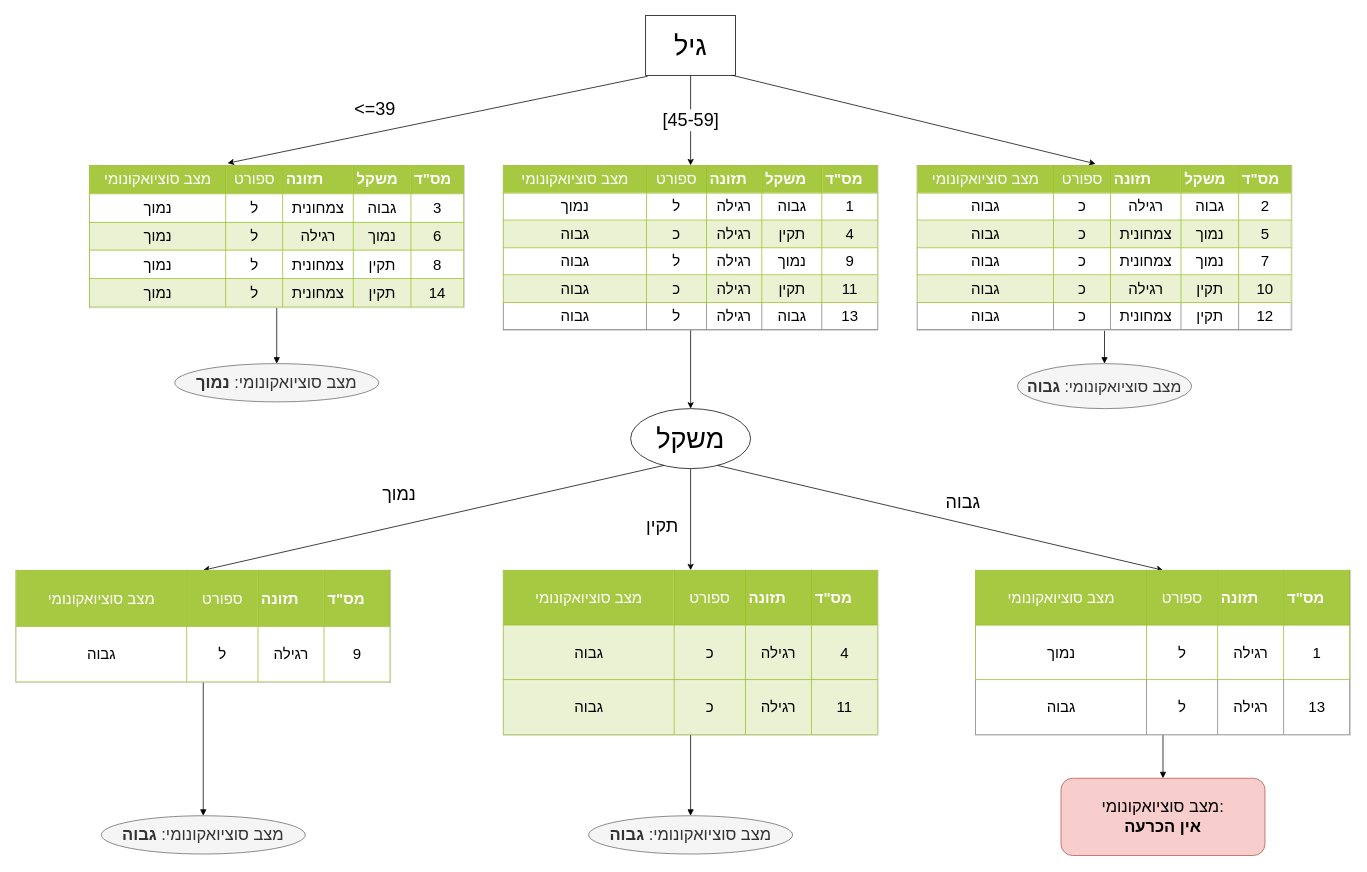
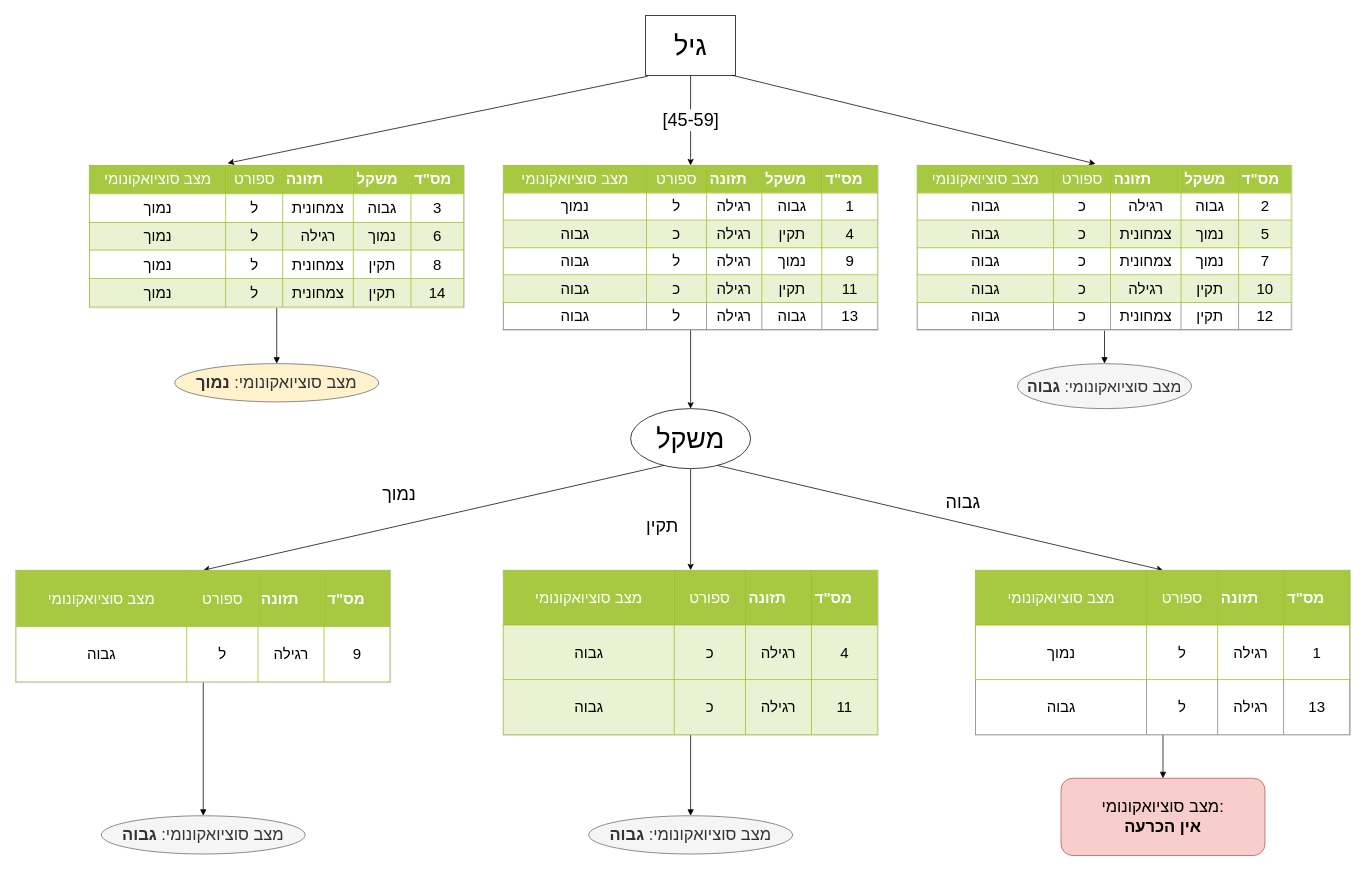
(375, 105) -> none
(276, 383) -> (276, 383)
